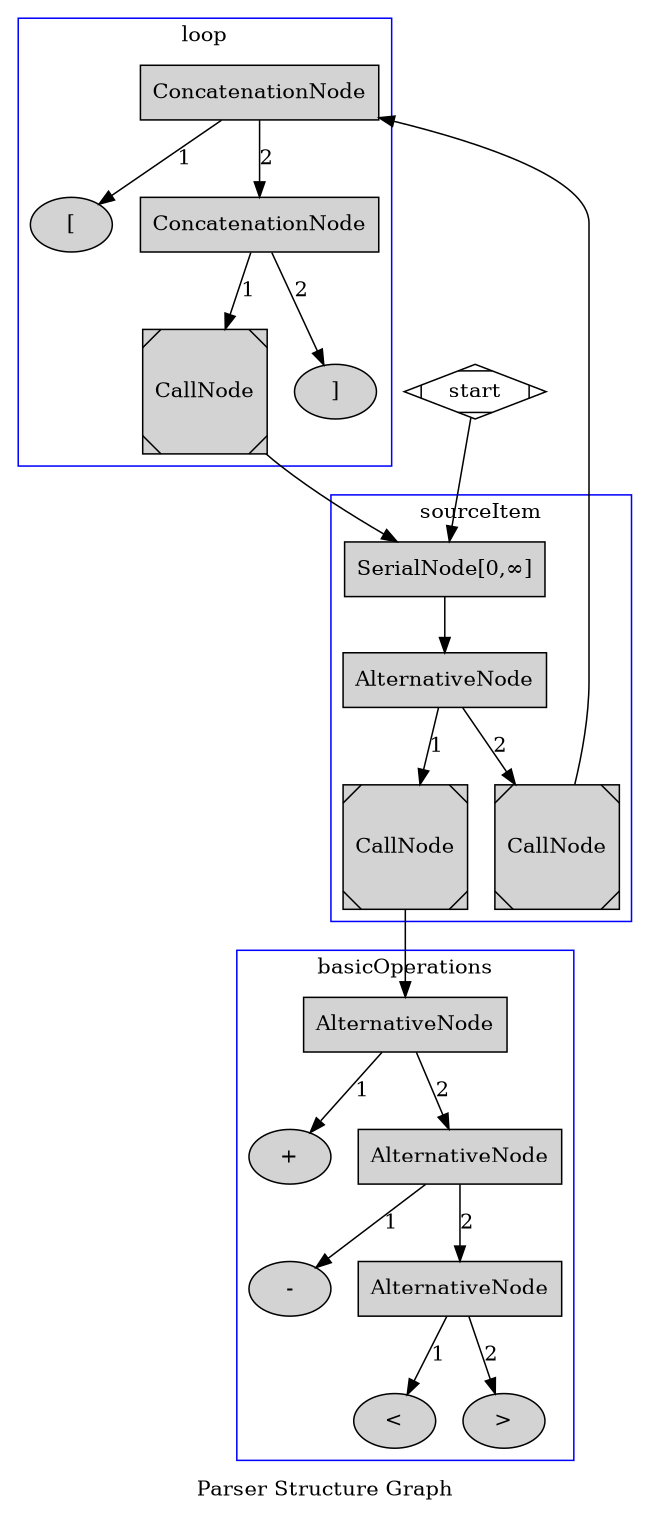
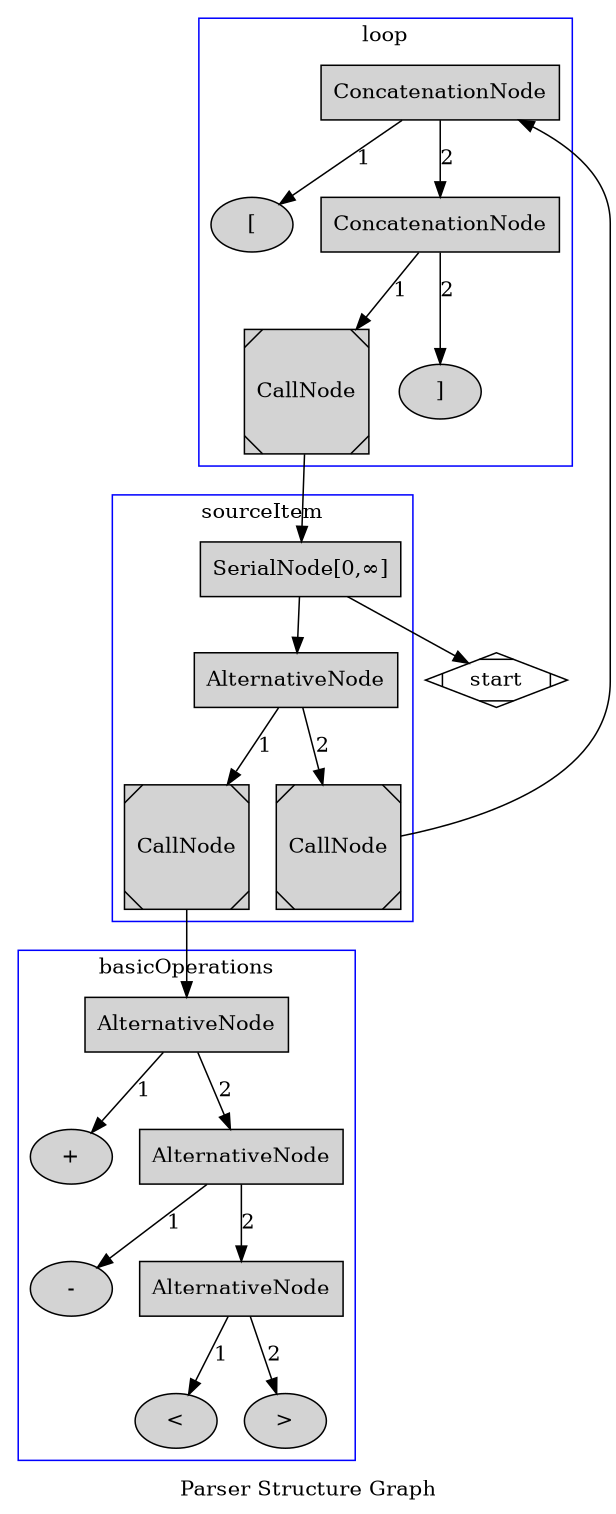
(461, 472) -> (401, 626)
